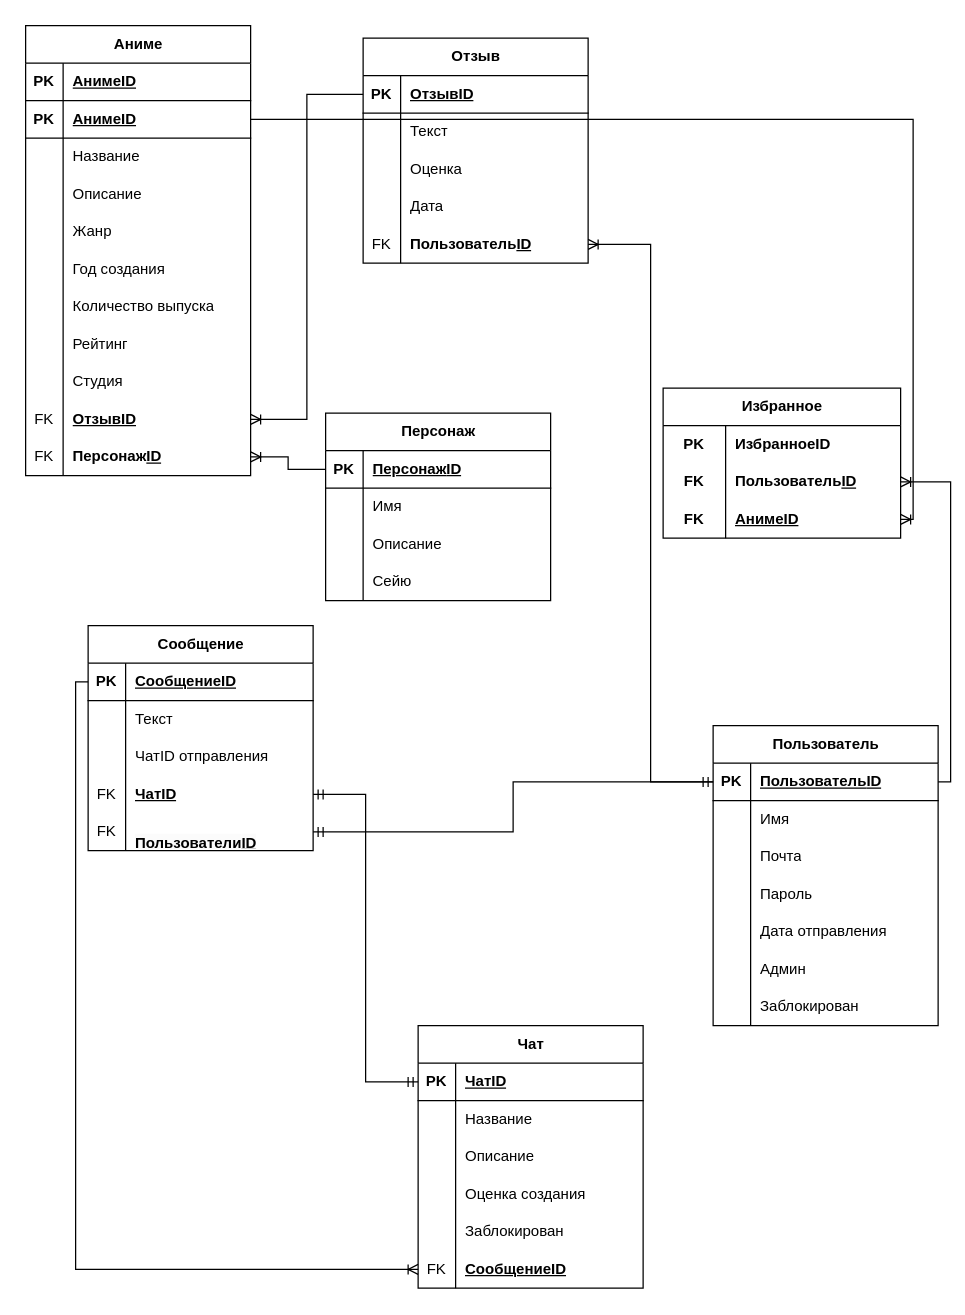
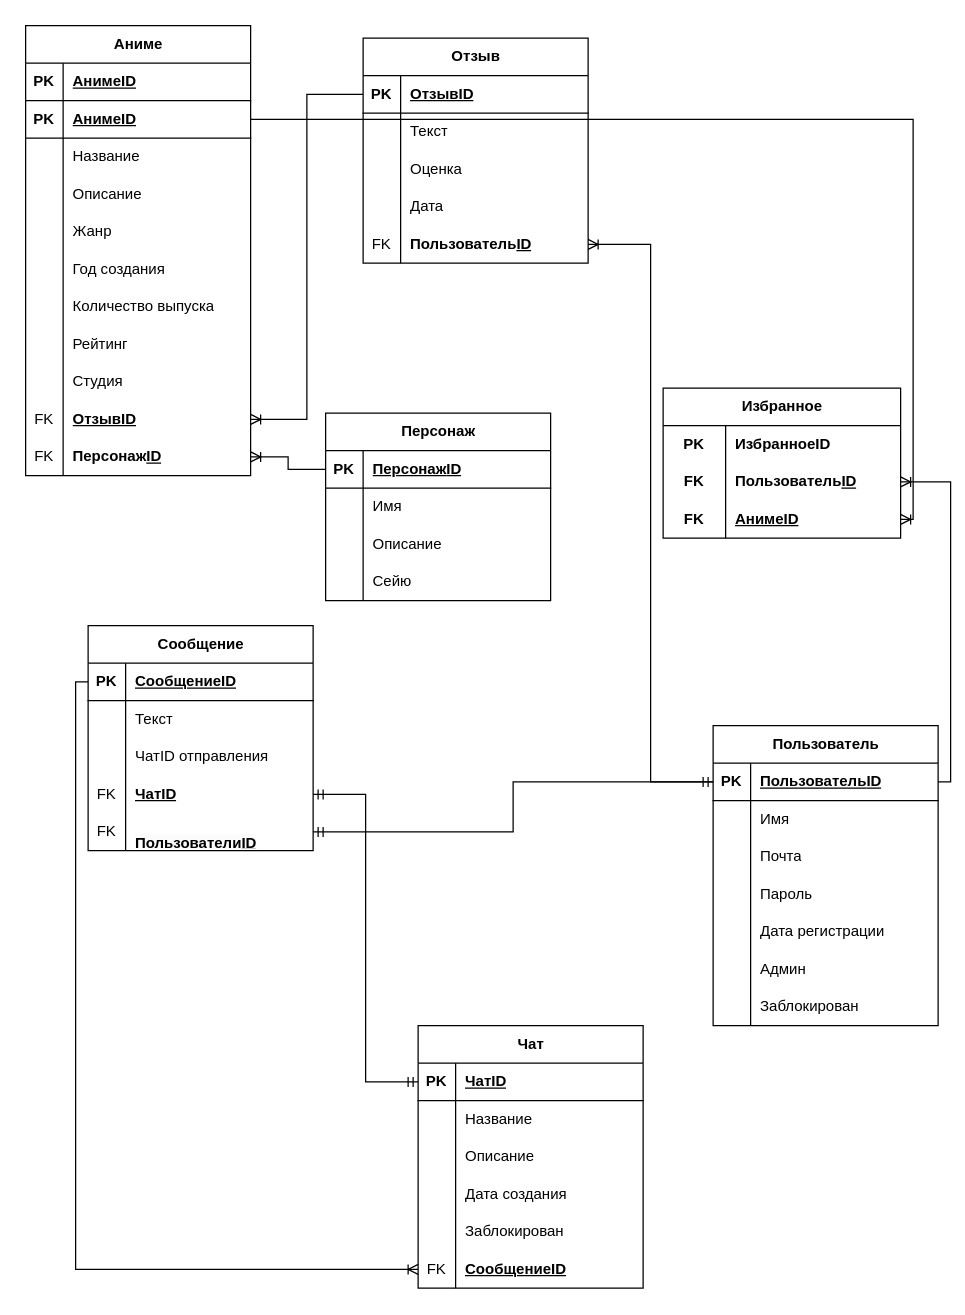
(826, 932) -> (826, 932)
(527, 1194) -> (518, 1194)
